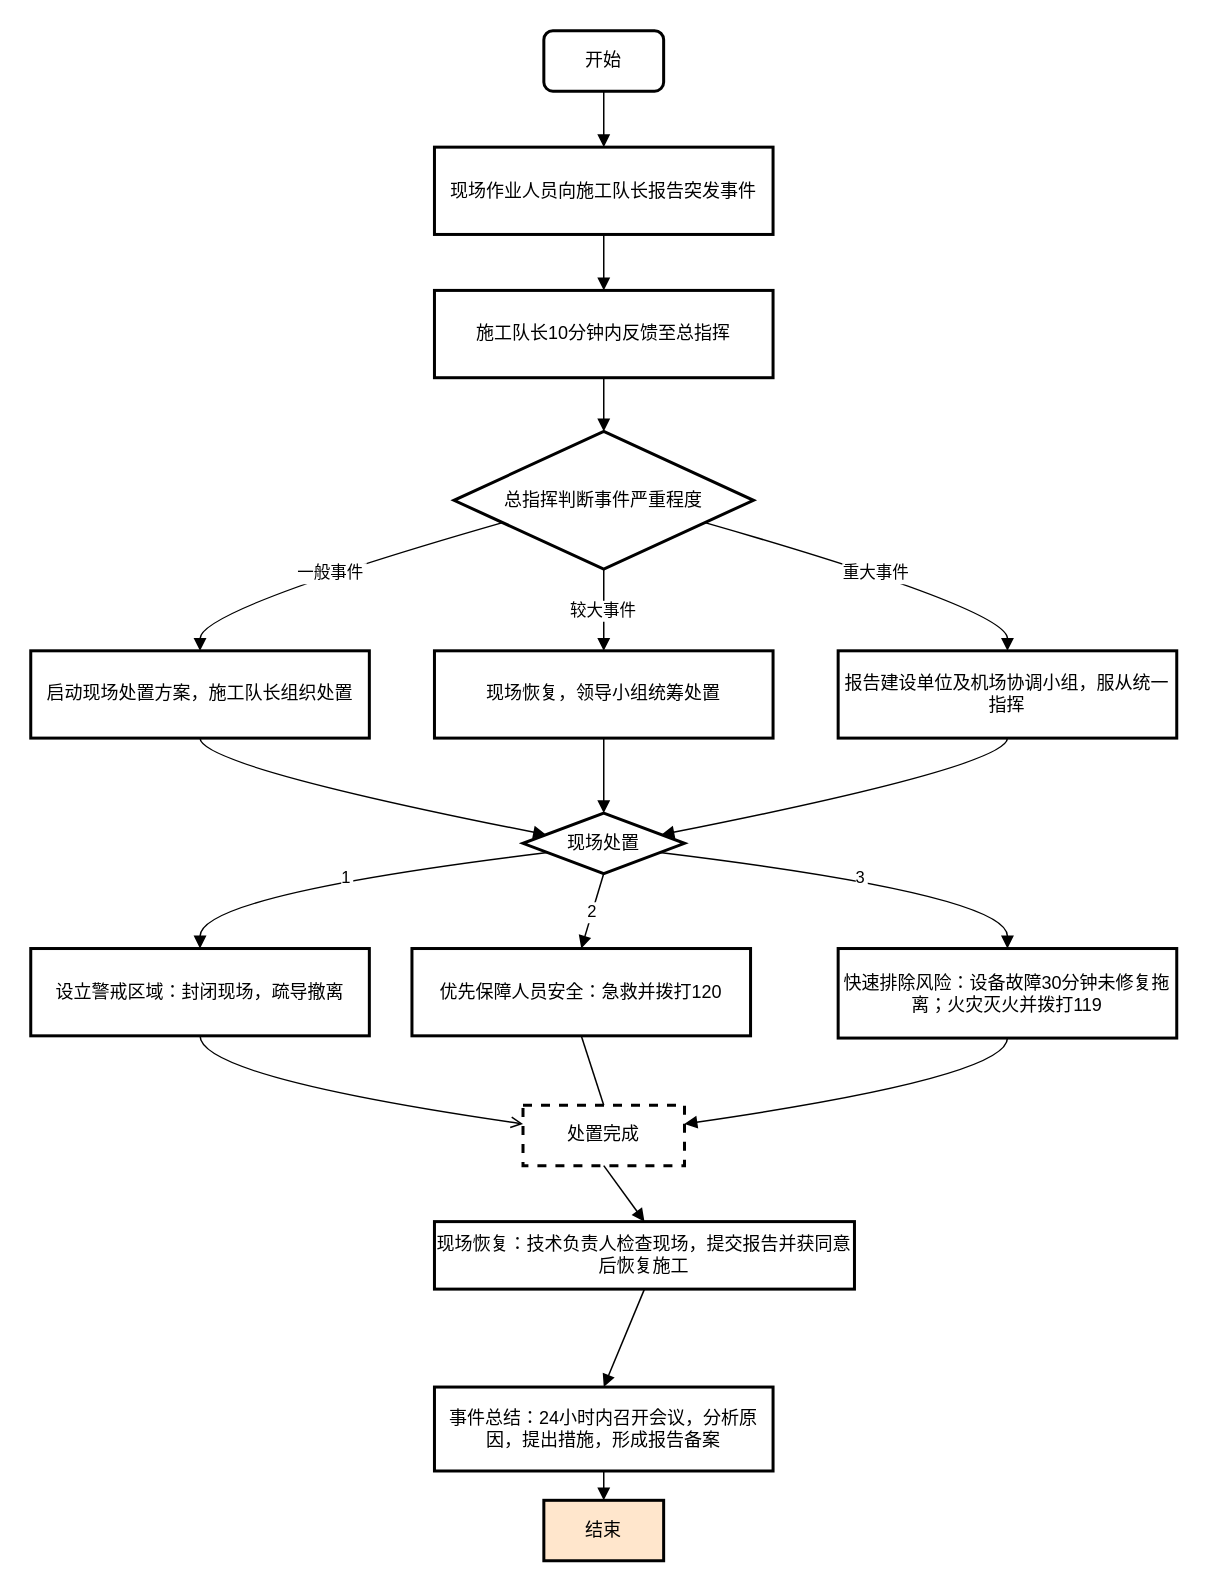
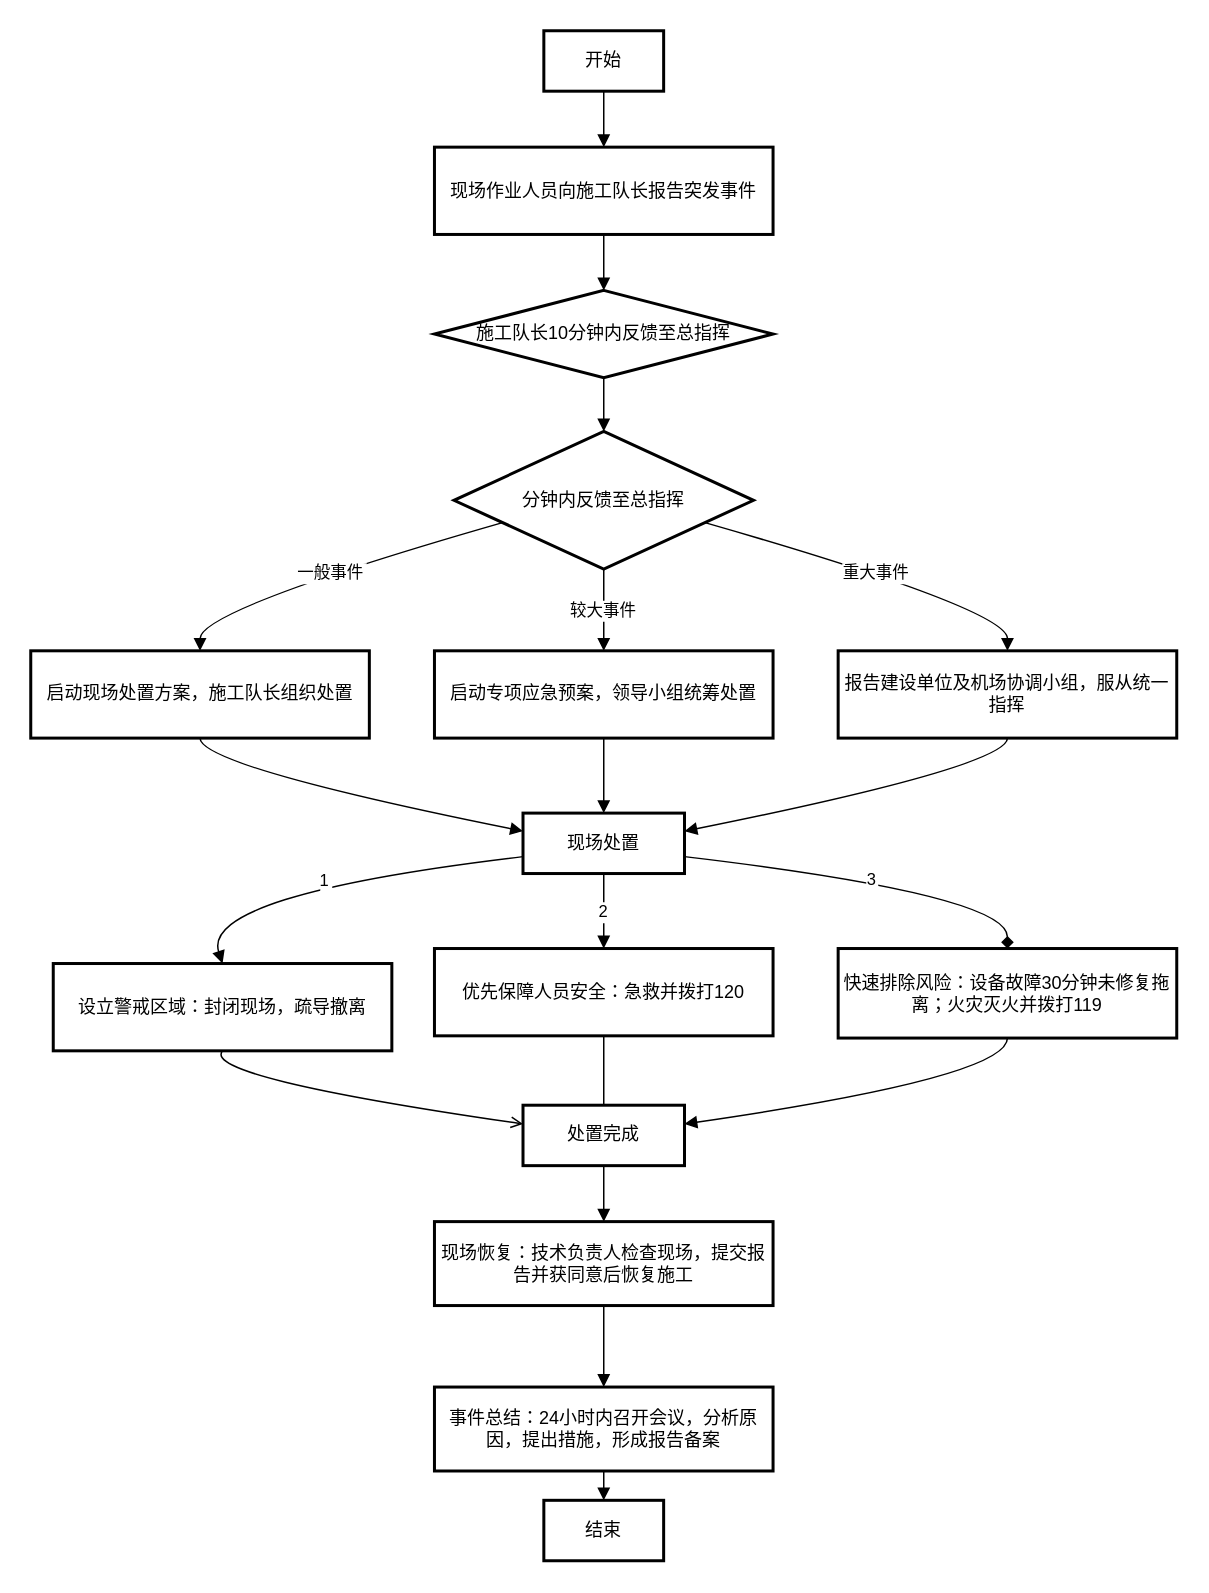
(604, 61) -> (604, 61)
(604, 334) -> (604, 334)
(604, 500) -> (604, 500)
(604, 694) -> (604, 694)
(604, 843) -> (604, 843)
(1007, 934) -> (1007, 935)
(200, 992) -> (223, 1007)
(581, 992) -> (604, 992)
(604, 1135) -> (604, 1135)
(644, 1255) -> (604, 1264)
(604, 1531) -> (604, 1531)
